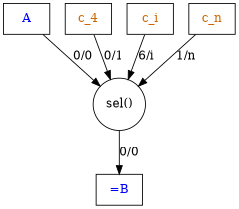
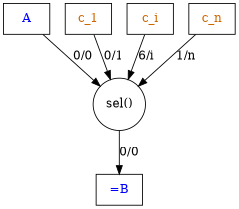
(88, 19) -> (88, 19)
